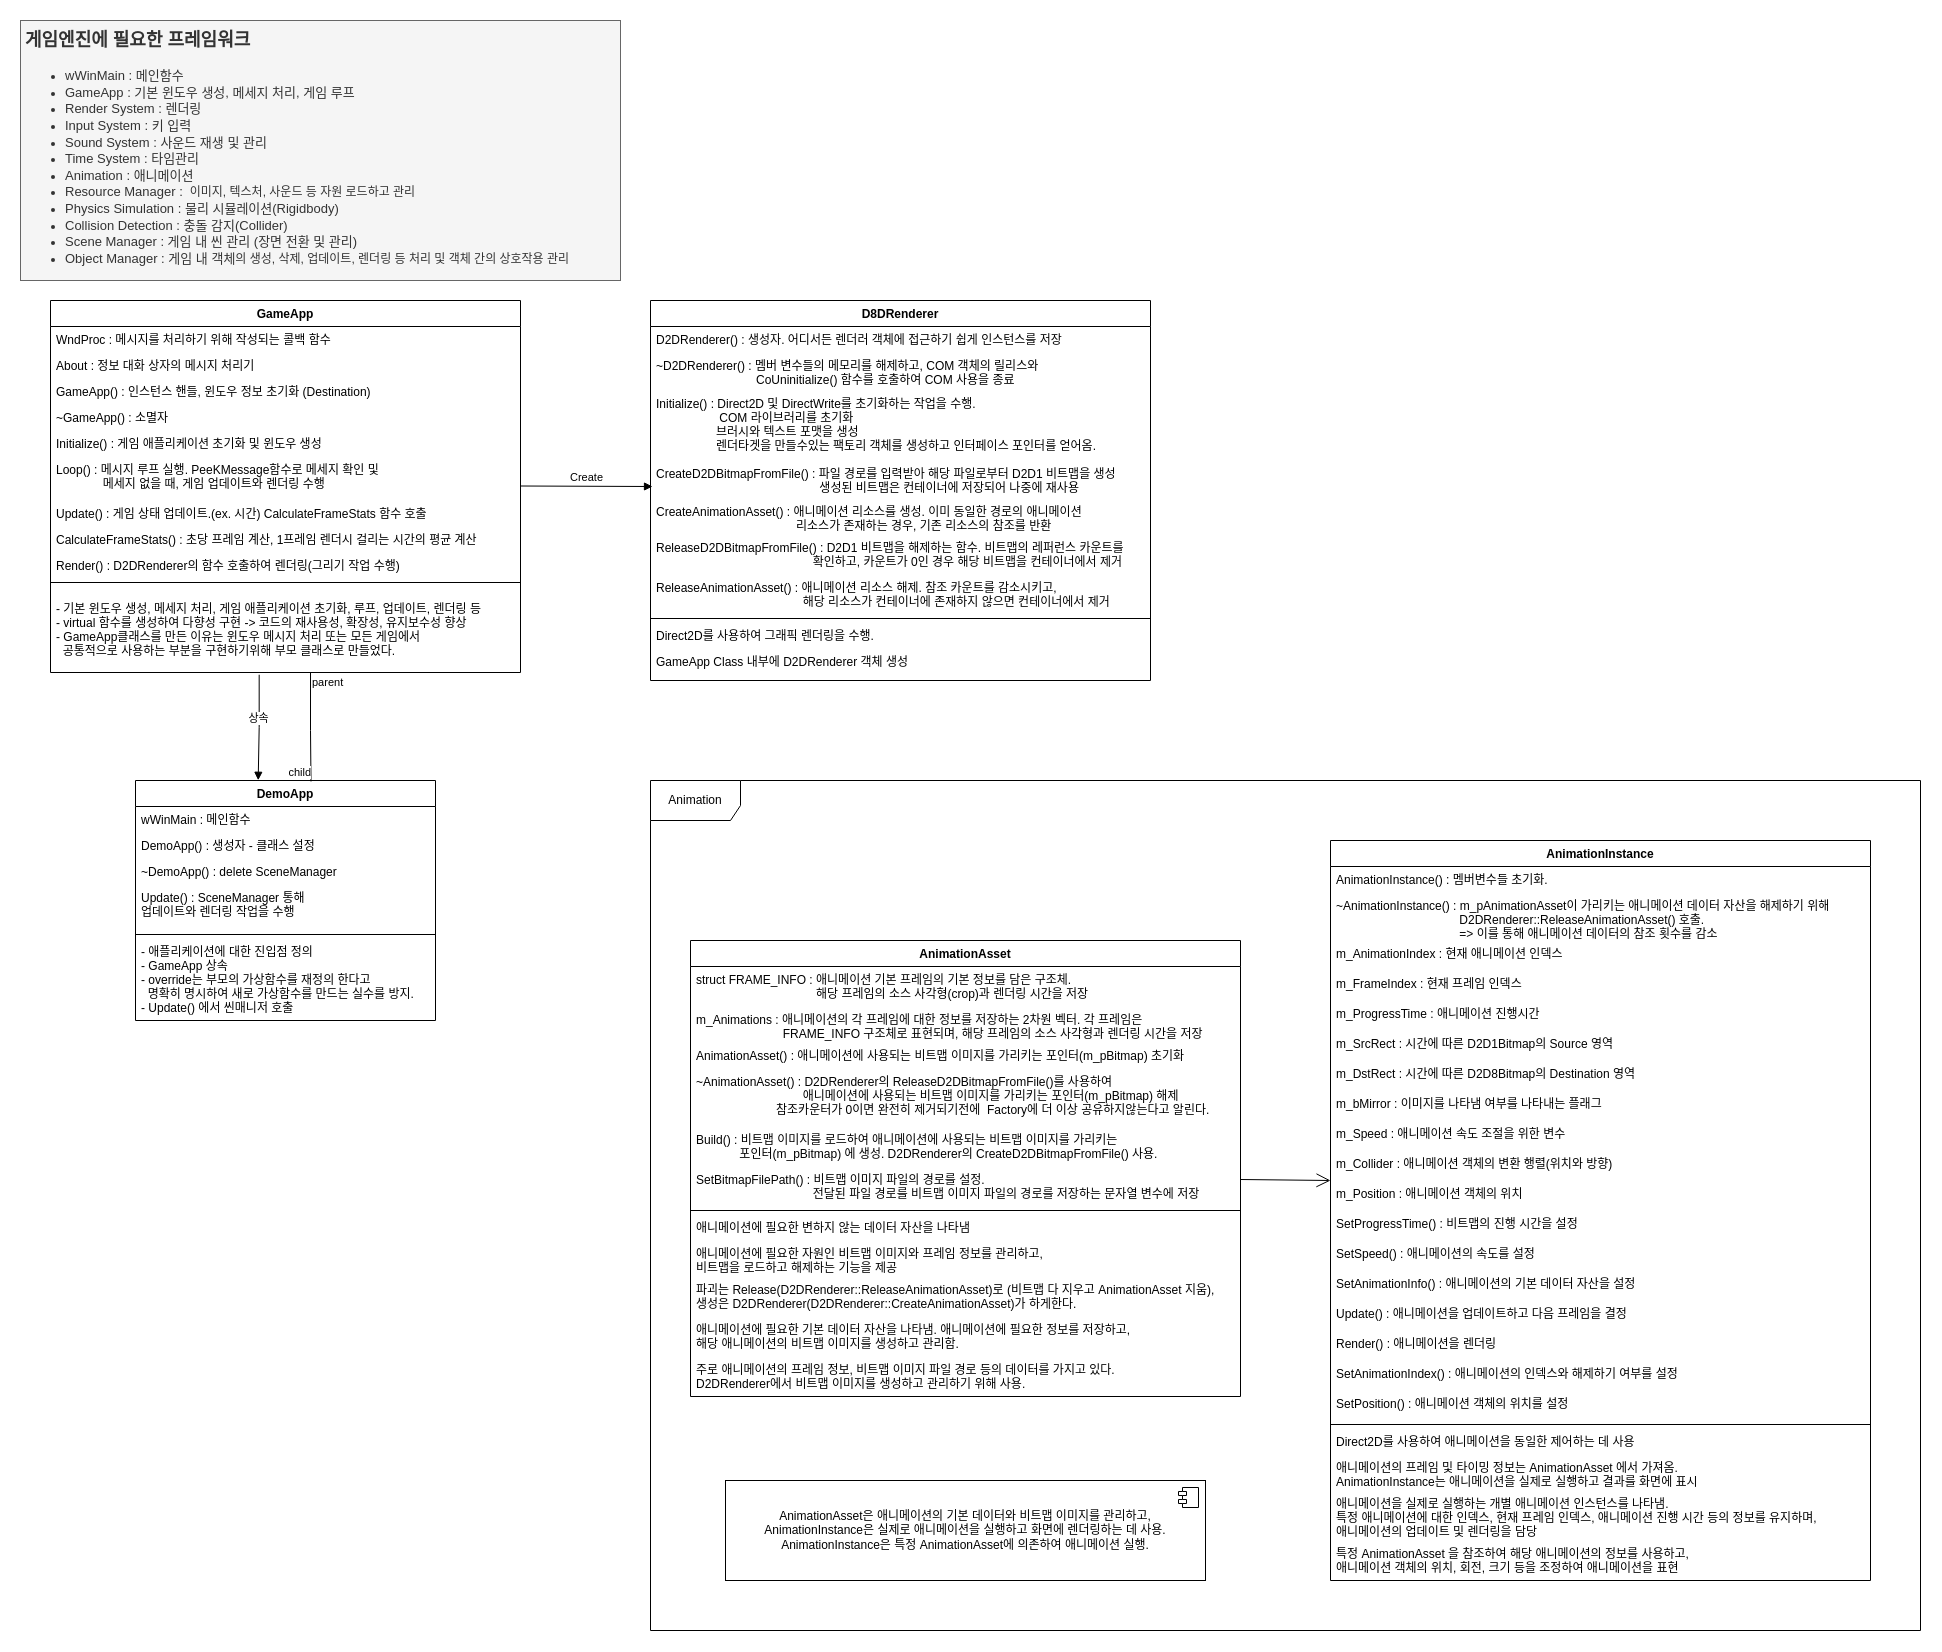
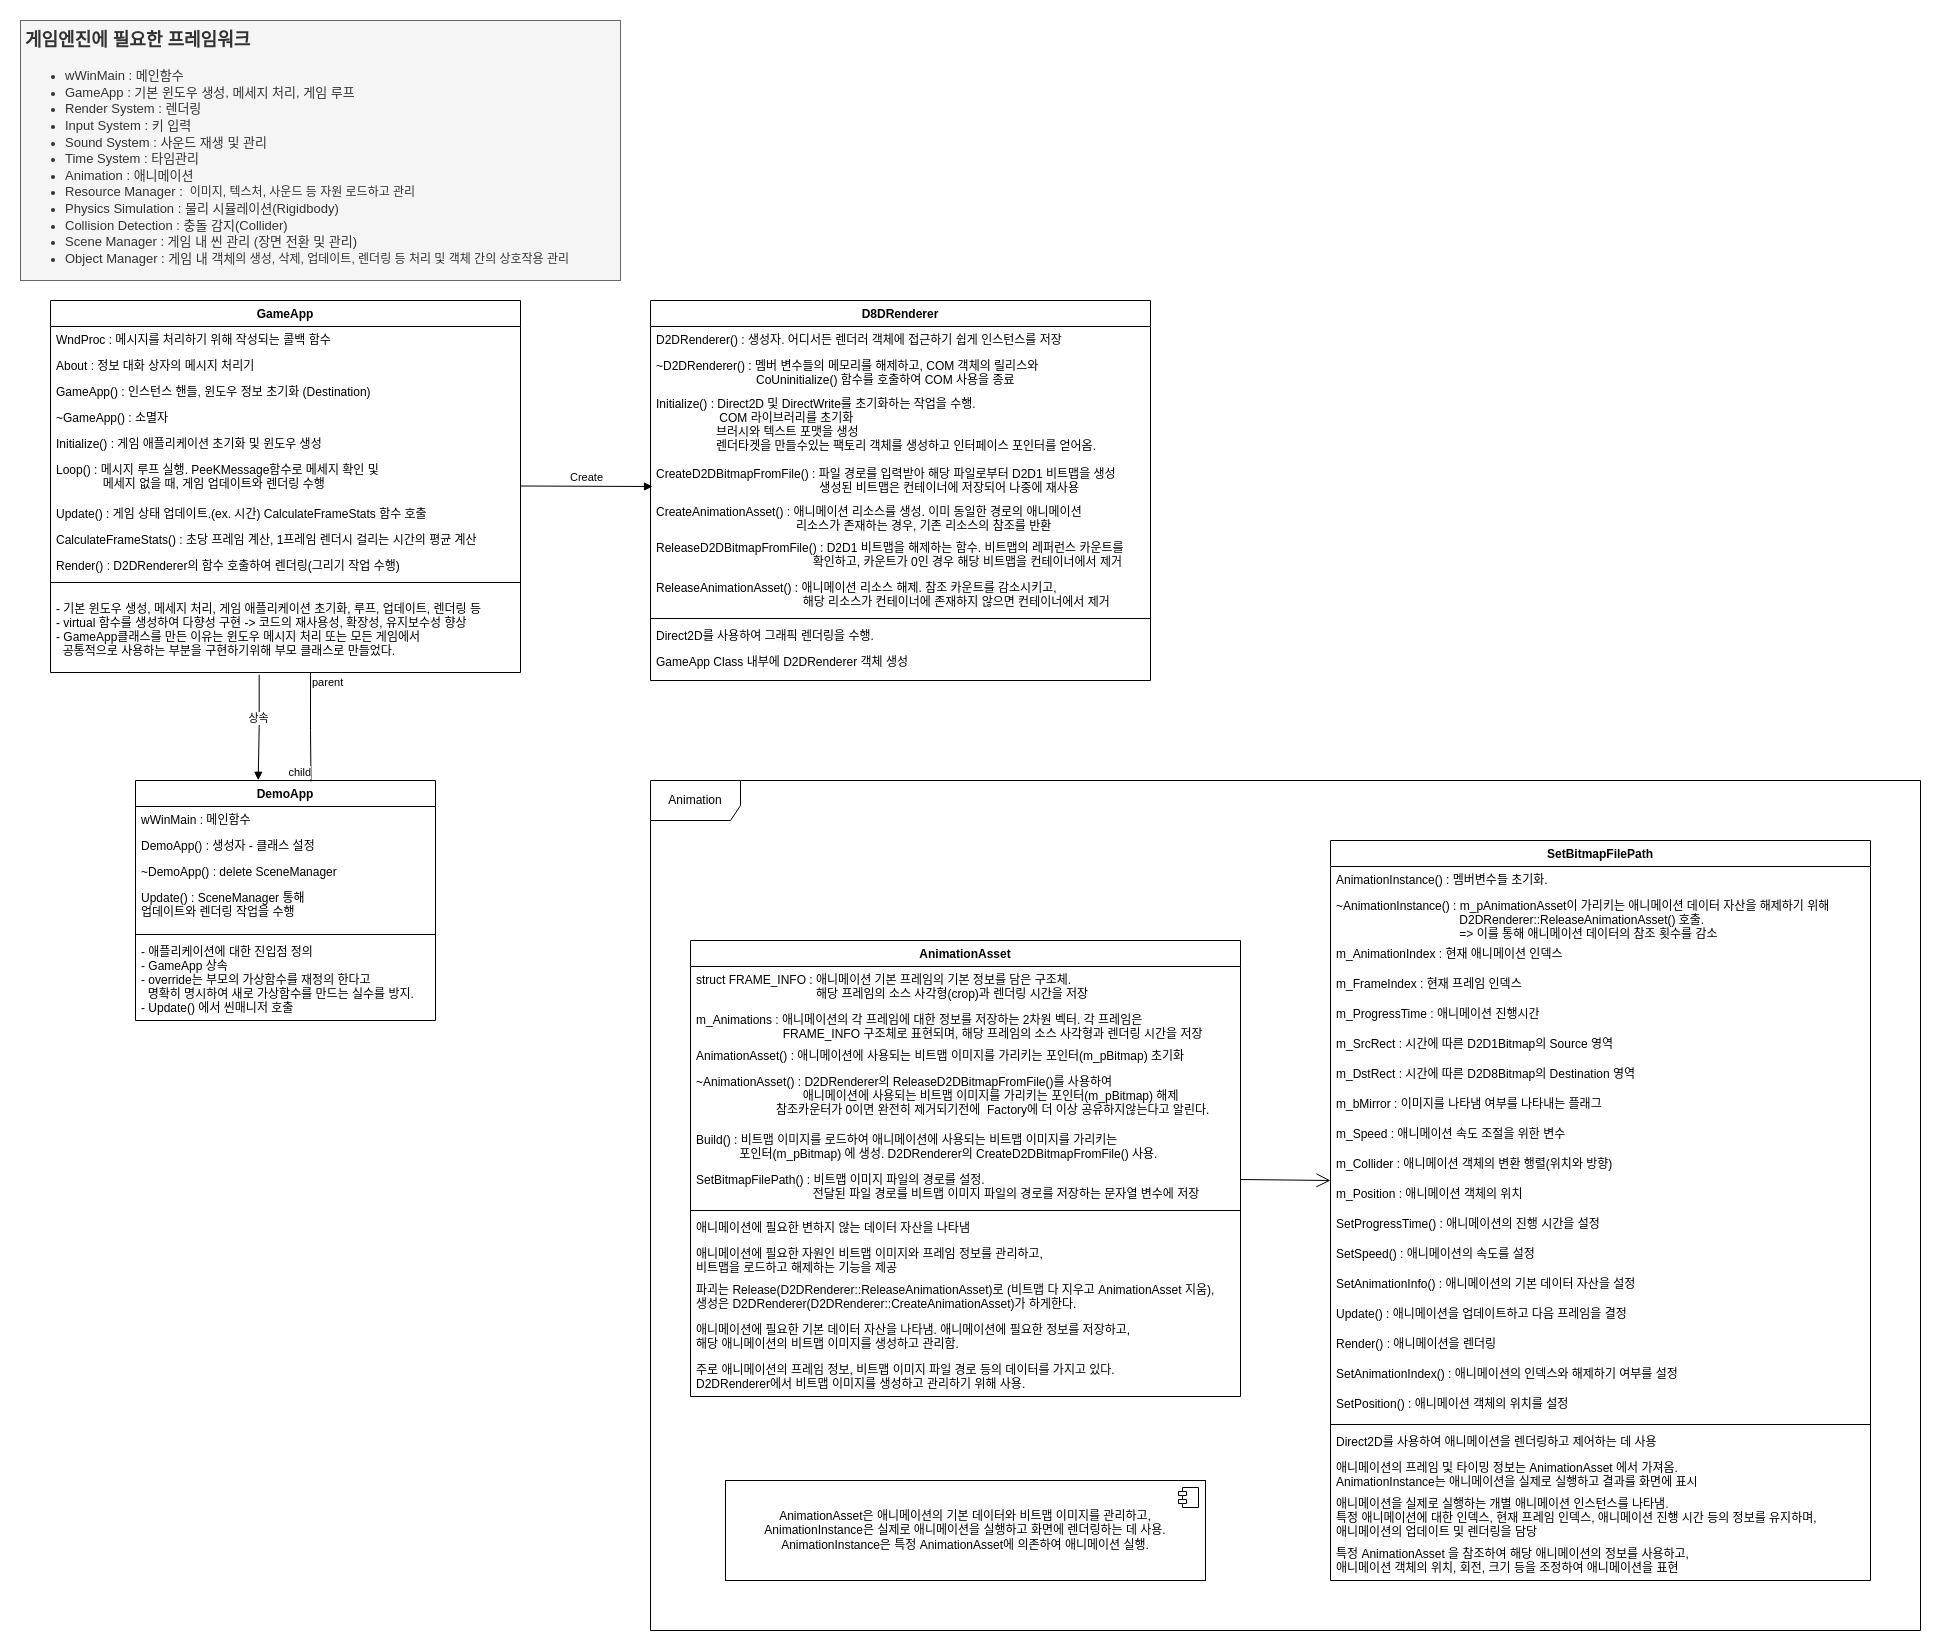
(1600, 854) -> (1600, 854)
(1470, 1224) -> (1482, 1224)
(1498, 1442) -> (1510, 1442)
